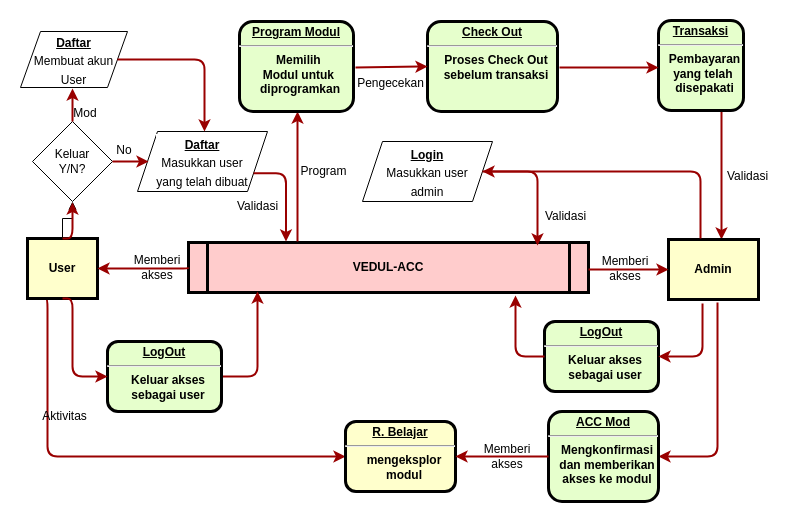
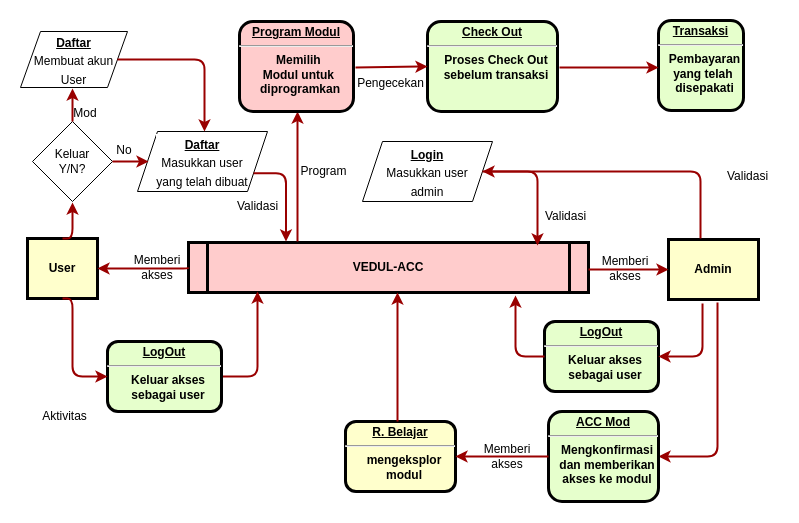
(297, 67) -> (297, 67)
(722, 171) -> none
(63, 224) -> none
none -> (398, 361)
(118, 457) -> none
